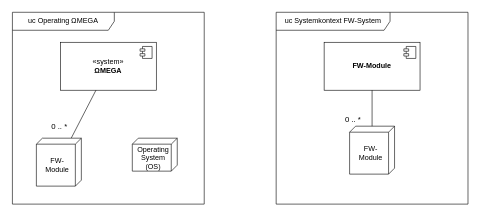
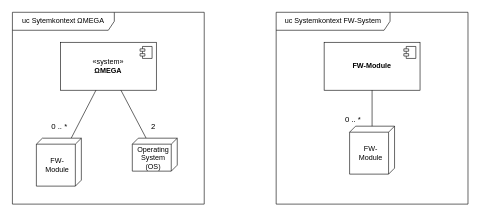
(63, 21) -> (63, 21)
none -> (133, 113)
